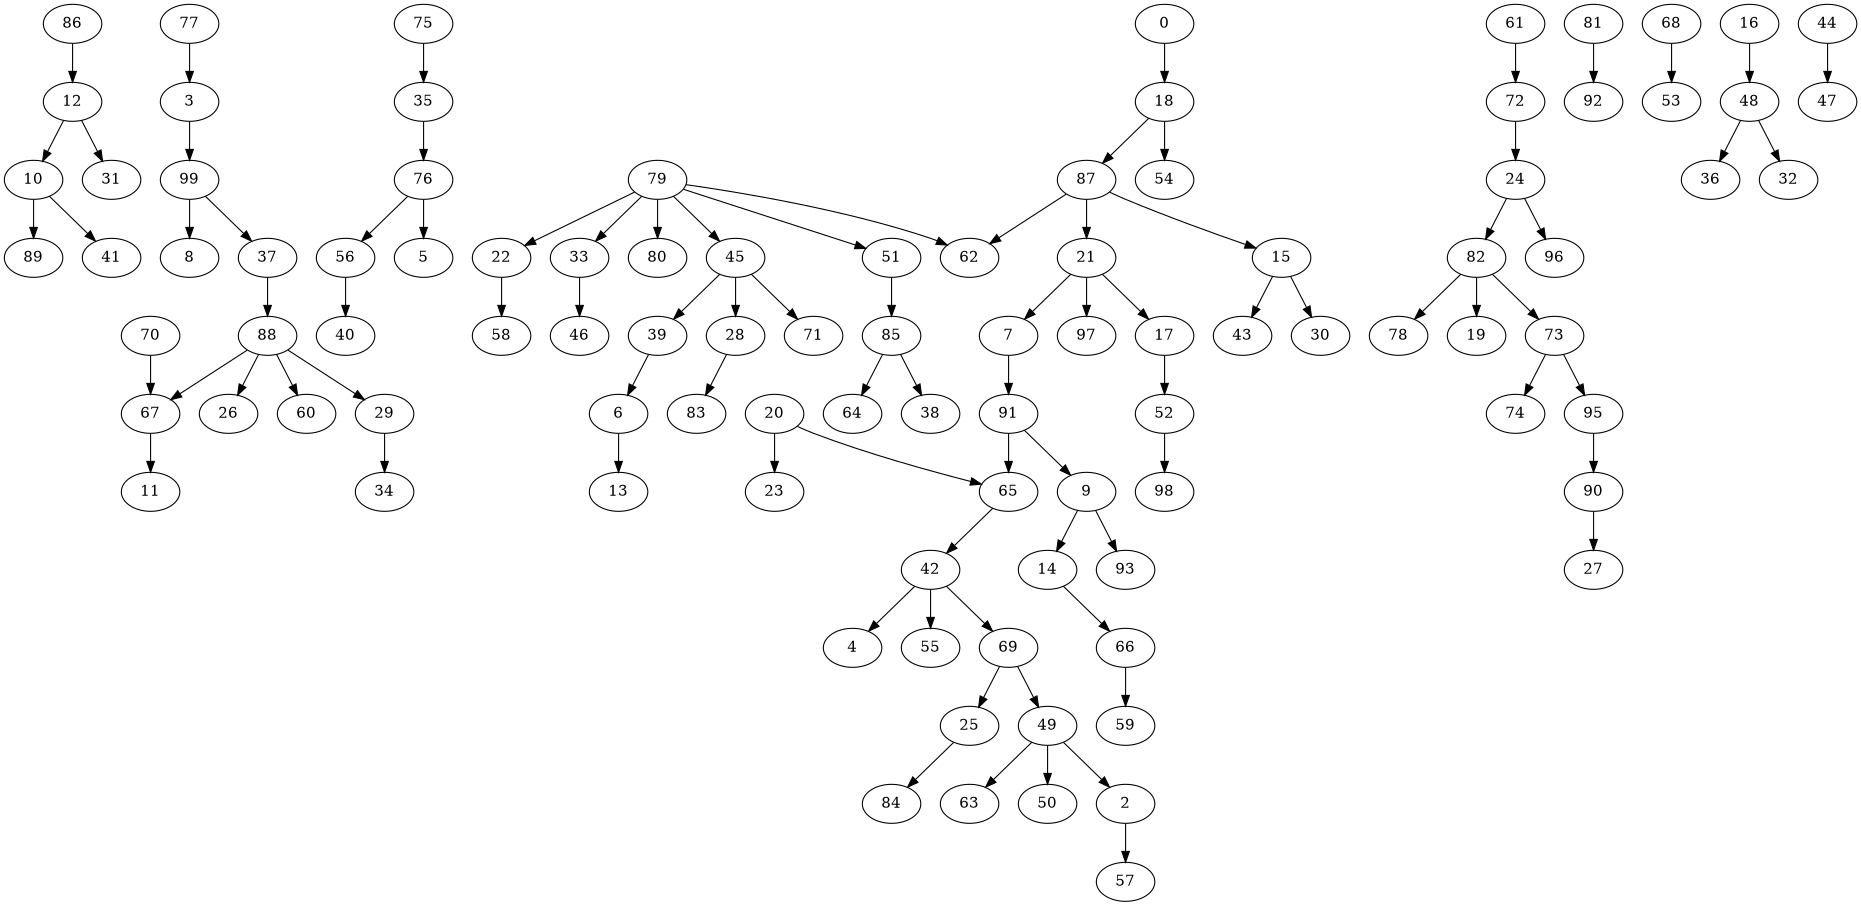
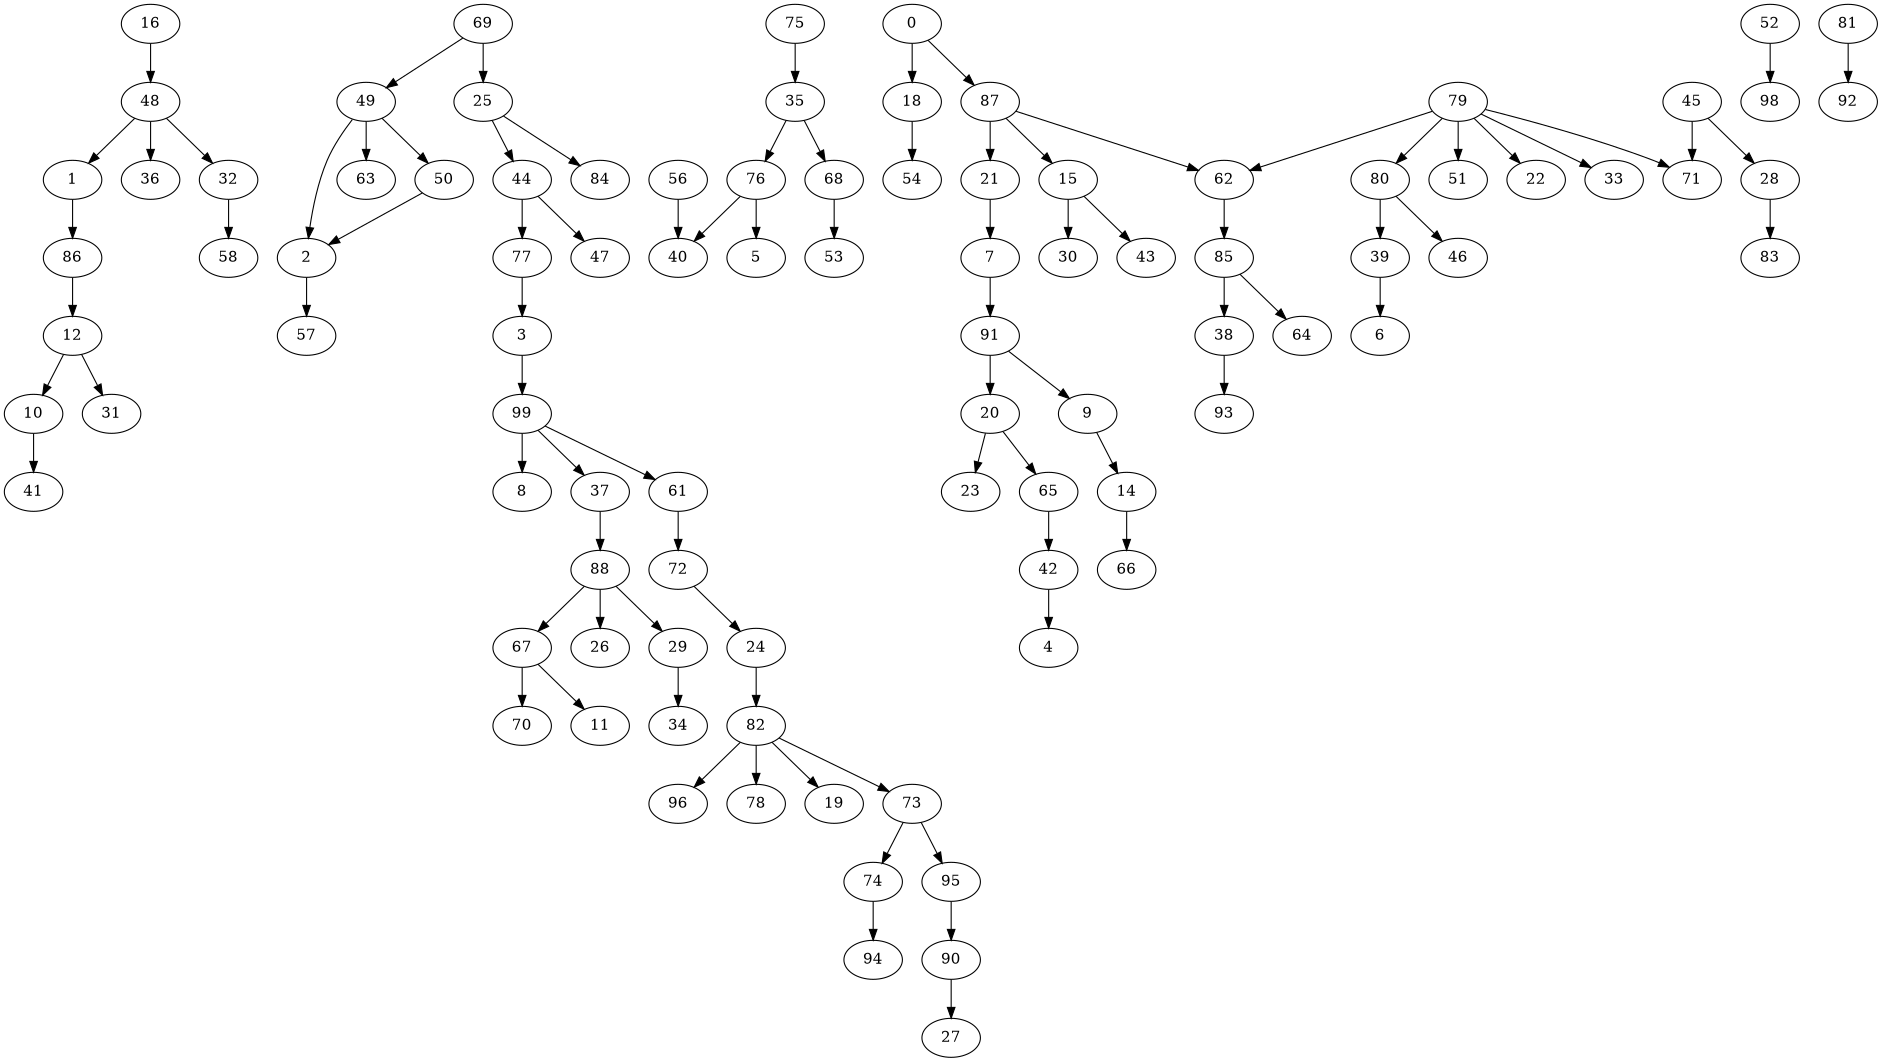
none -> (500, 136)
none -> (812, 136)
(1130, 137) -> (947, 59)
none -> (73, 180)
none -> (522, 214)
(1533, 214) -> (721, 761)
(389, 215) -> (721, 215)
(693, 215) -> (1573, 134)
none -> (380, 216)
(34, 258) -> none
(502, 292) -> (229, 214)
(580, 292) -> (1415, 215)
(892, 292) -> (1224, 214)
(701, 293) -> (1380, 214)
(1087, 336) -> none
(1165, 336) -> none
(151, 370) -> (522, 682)
(307, 414) -> none
(1009, 448) -> (990, 370)
none -> (595, 450)
(619, 492) -> none
(1104, 526) -> (1224, 370)
(966, 605) -> none
(931, 648) -> none
(1126, 726) -> none
none -> (873, 960)
